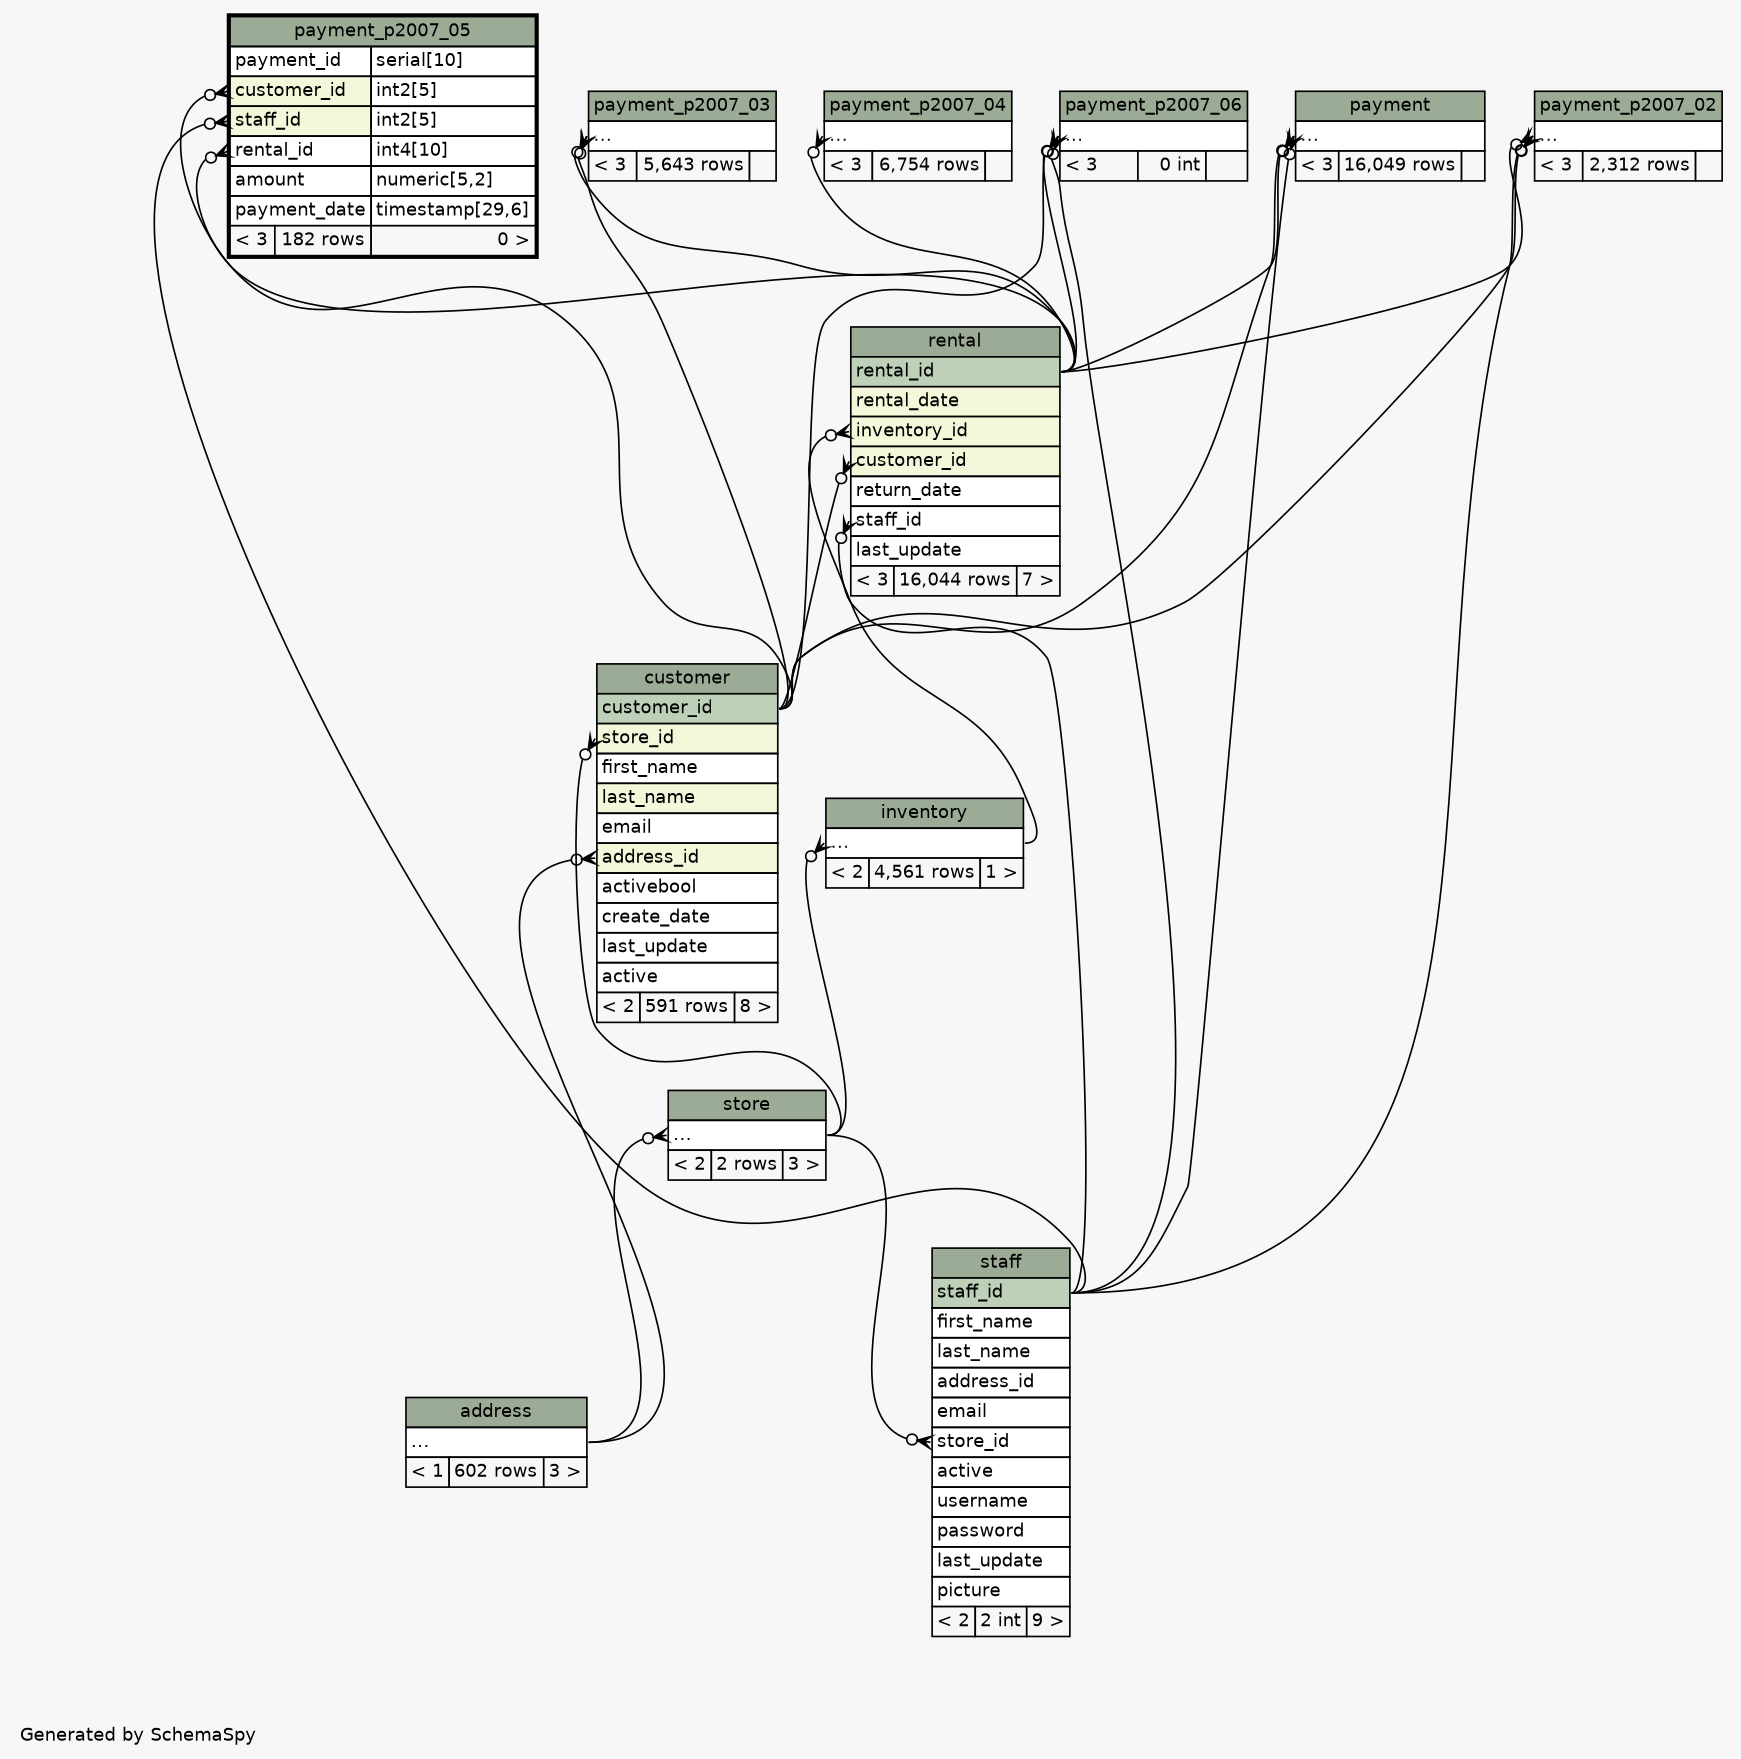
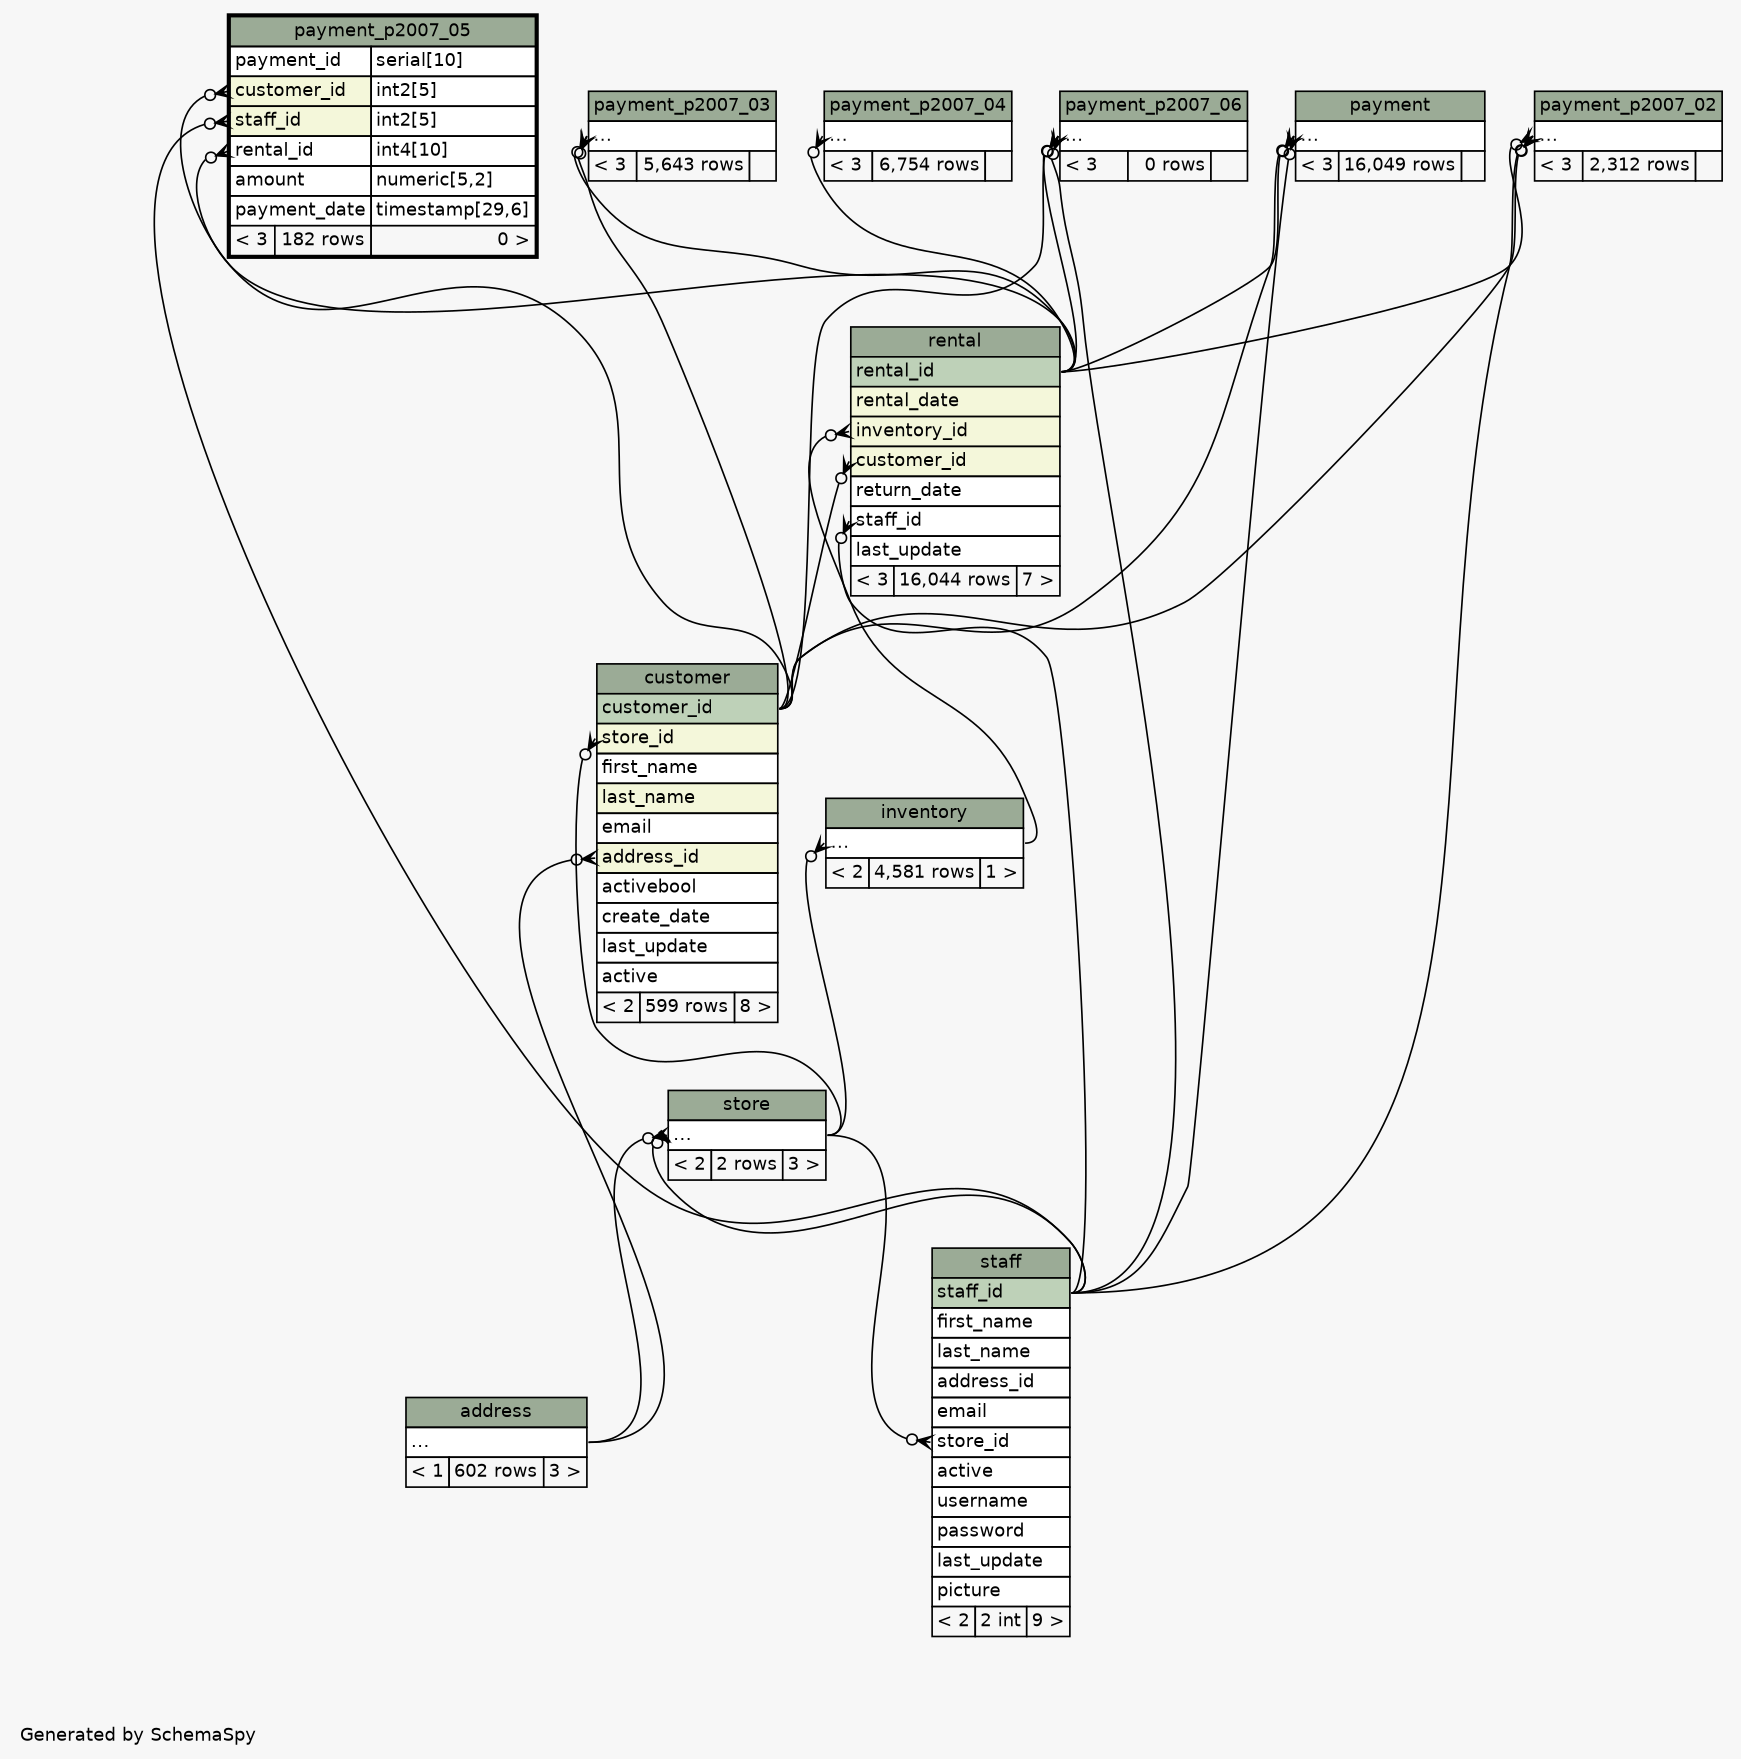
(1180, 165) -> (1175, 165)
(925, 872) -> (925, 872)
(687, 1007) -> (687, 1007)
none -> (865, 1215)
